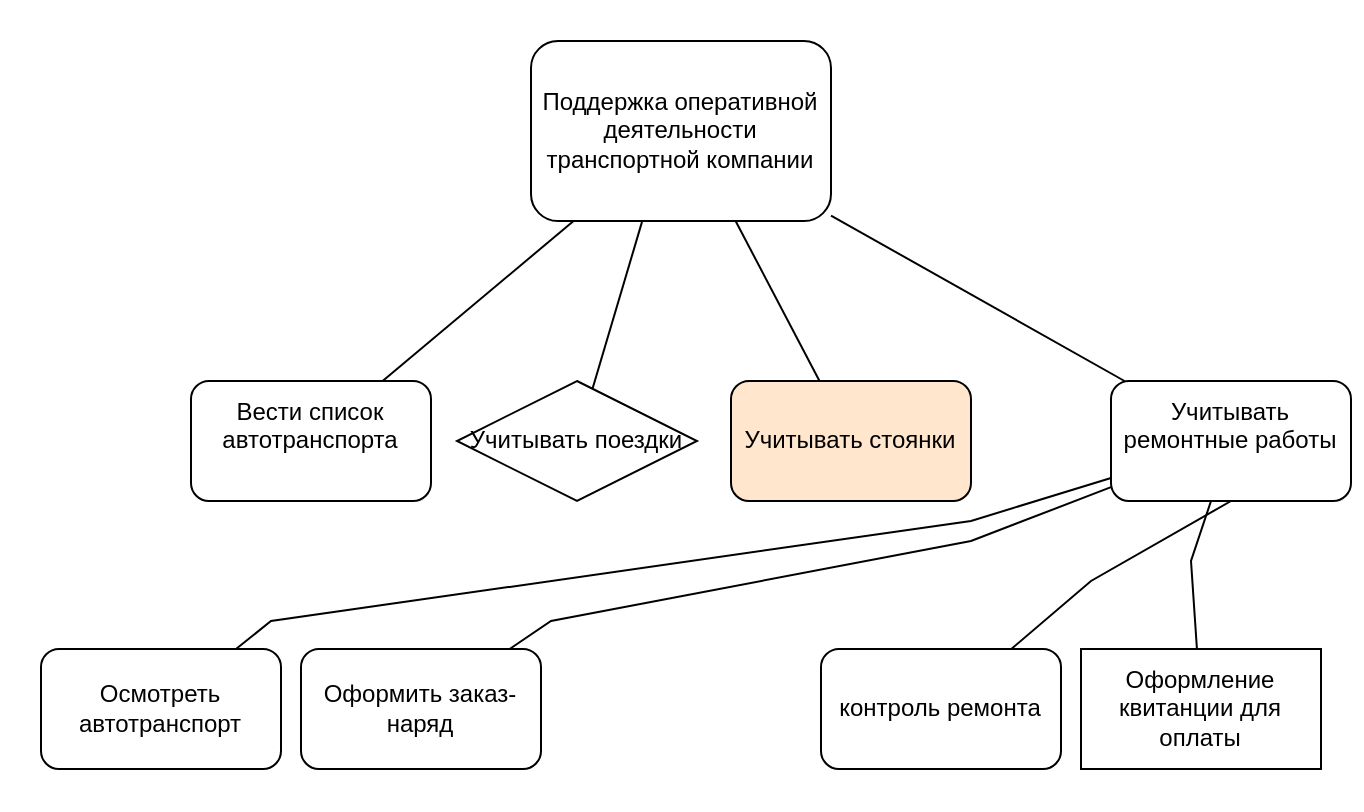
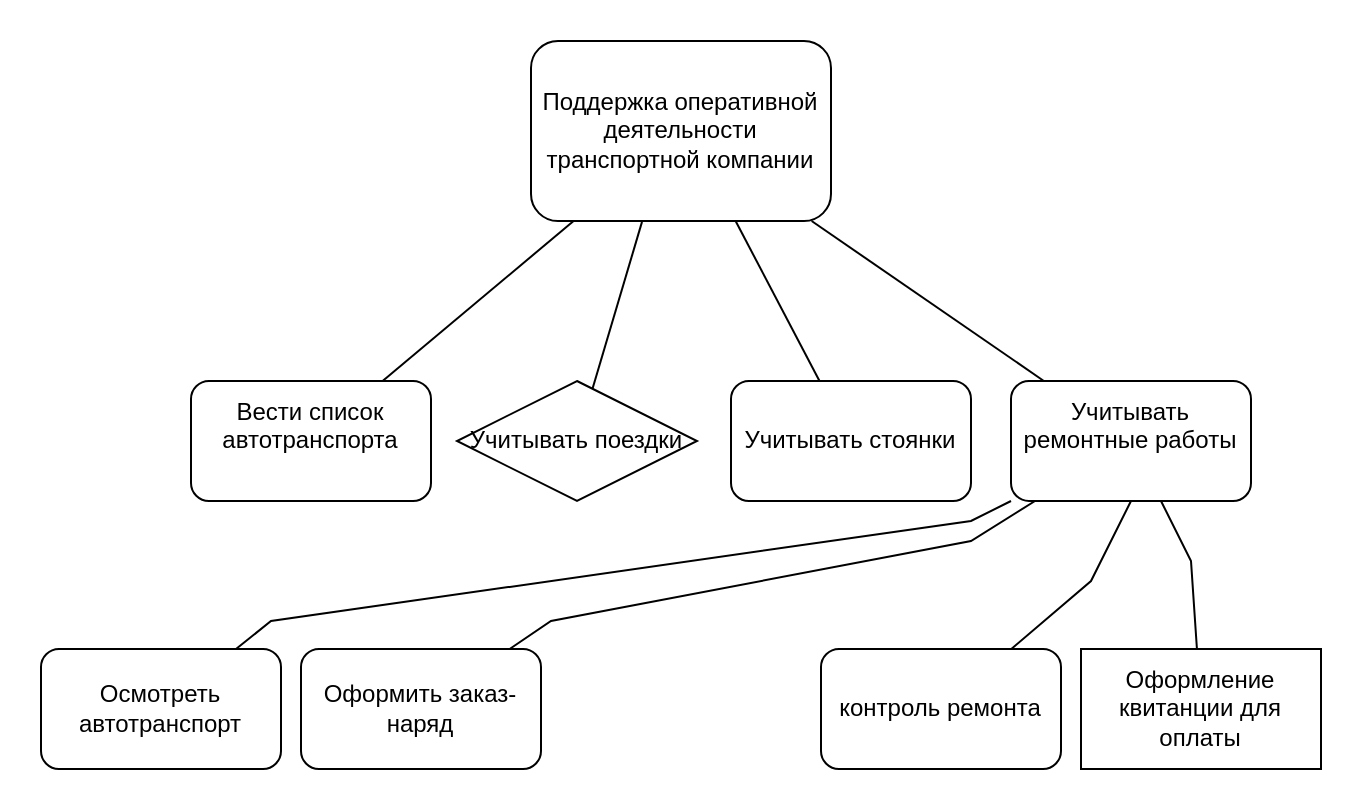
(851, 441) -> (851, 441)
(1231, 441) -> (1131, 441)
